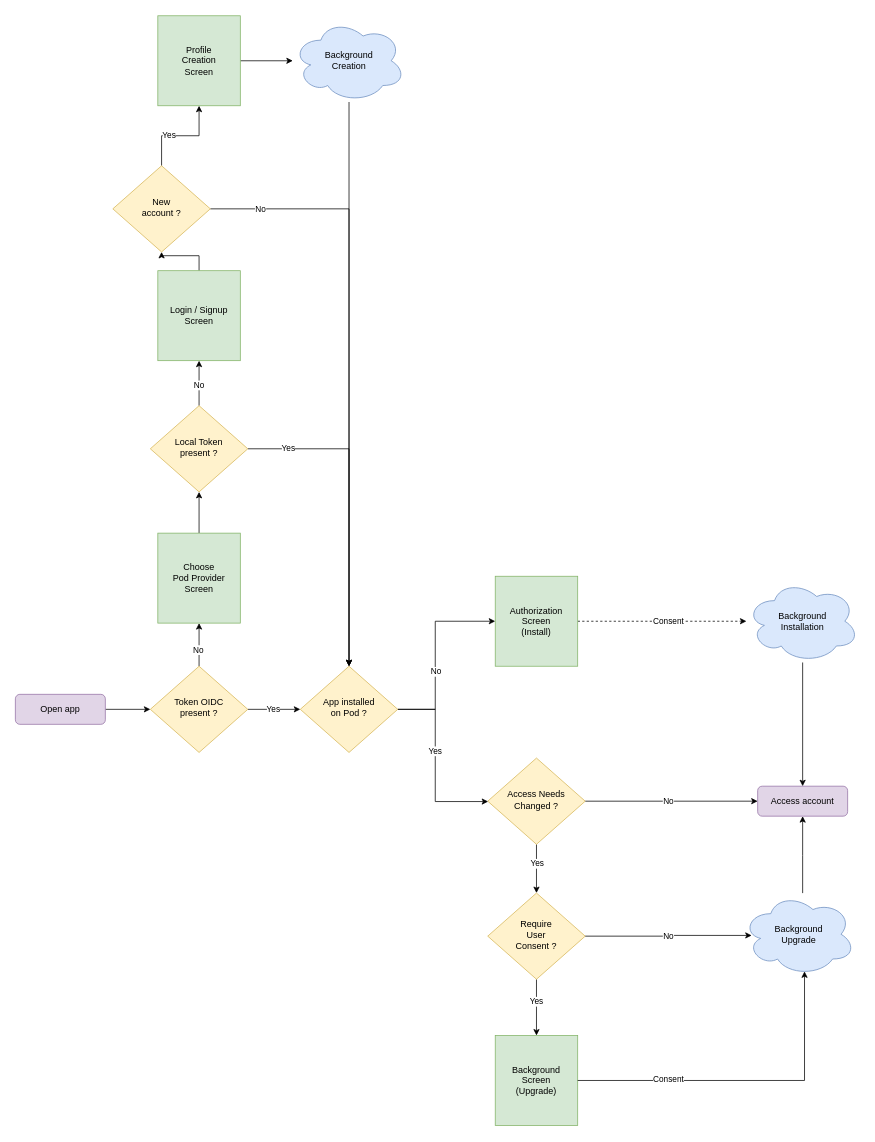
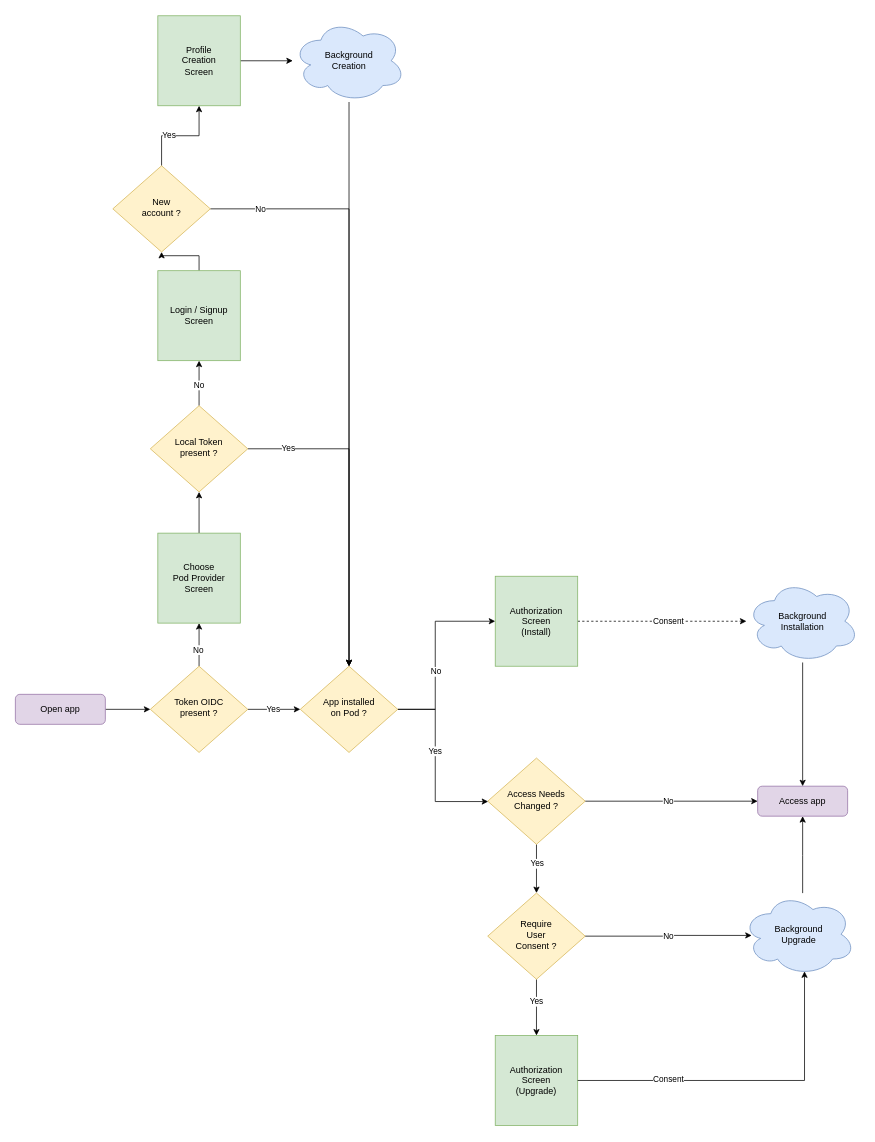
(803, 801) -> (803, 801)
(537, 1080) -> (537, 1080)
